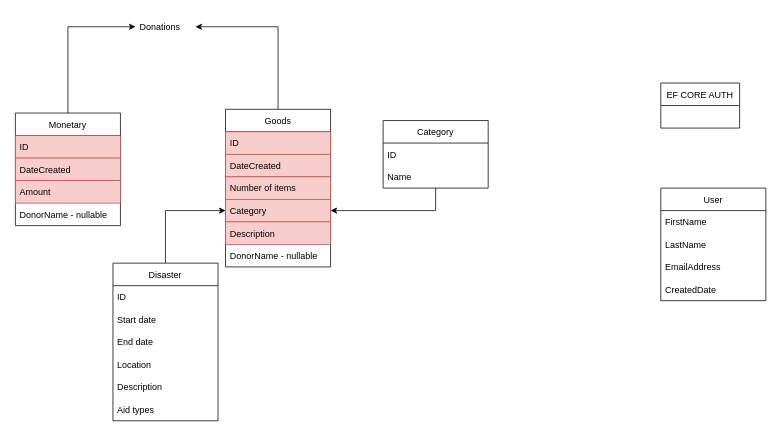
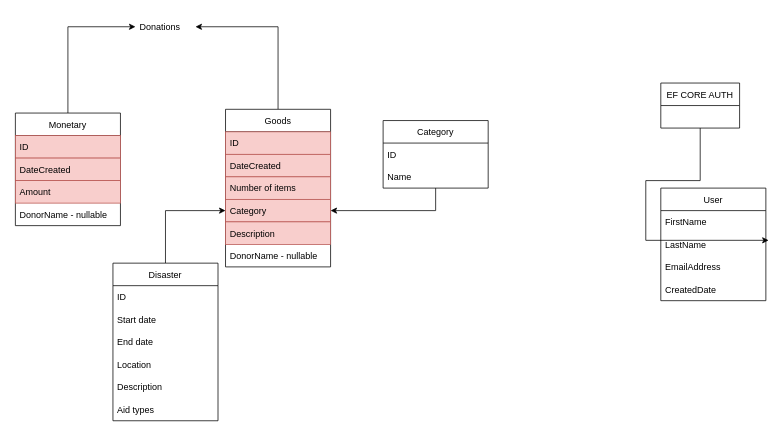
none -> (645, 216)
